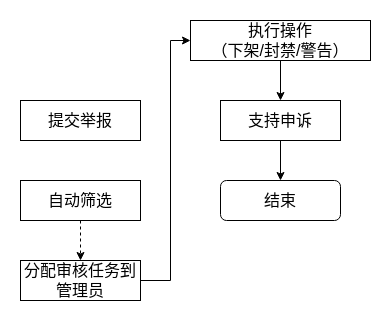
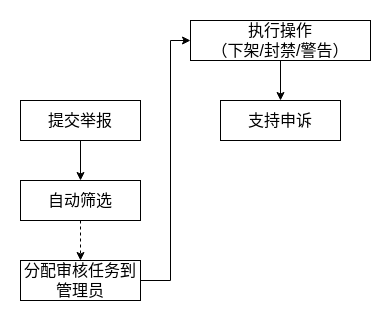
none -> (81, 157)
(281, 157) -> none
(281, 201) -> none
